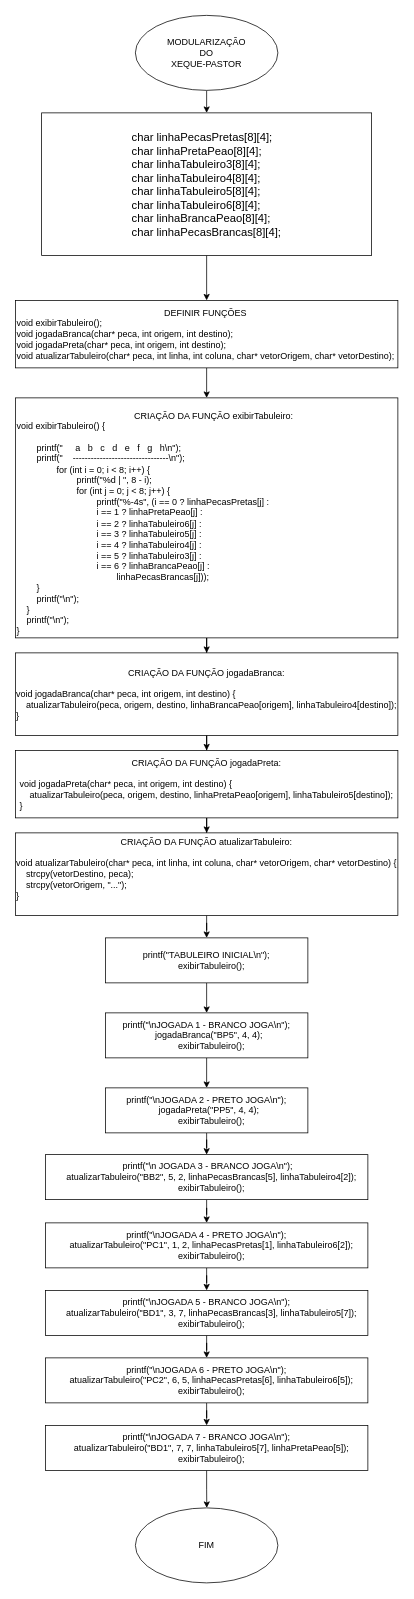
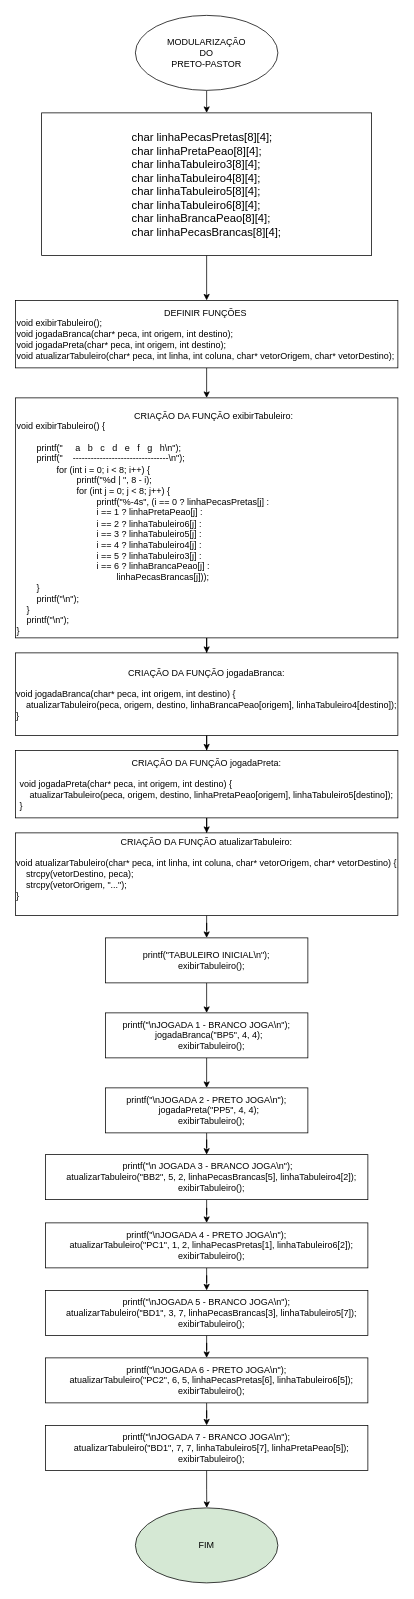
(207, 53) -> (207, 53)
(207, 1545) -> (207, 1545)
